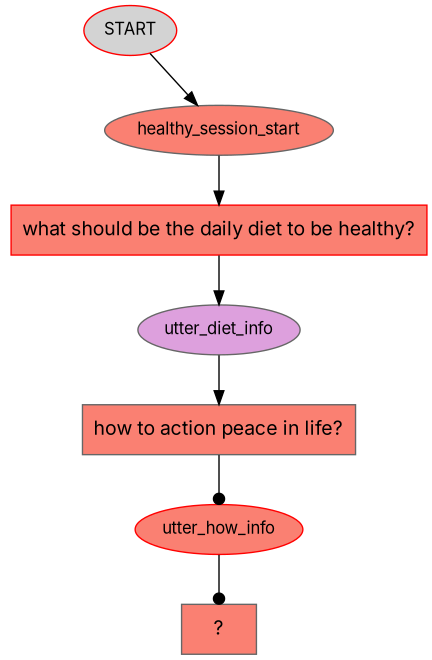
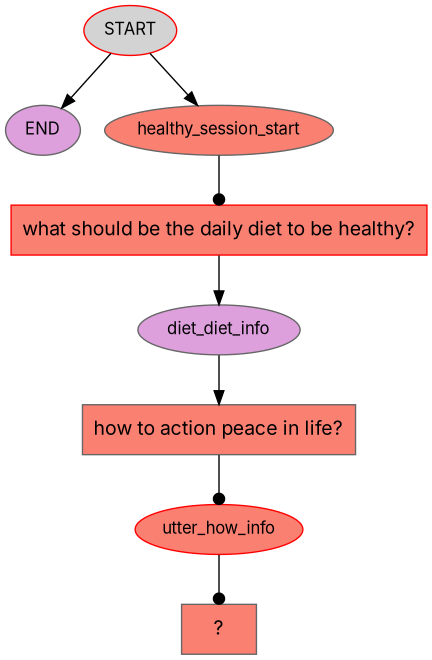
none -> (43, 130)
(219, 175) -> (219, 175)
(219, 330) -> (219, 330)
